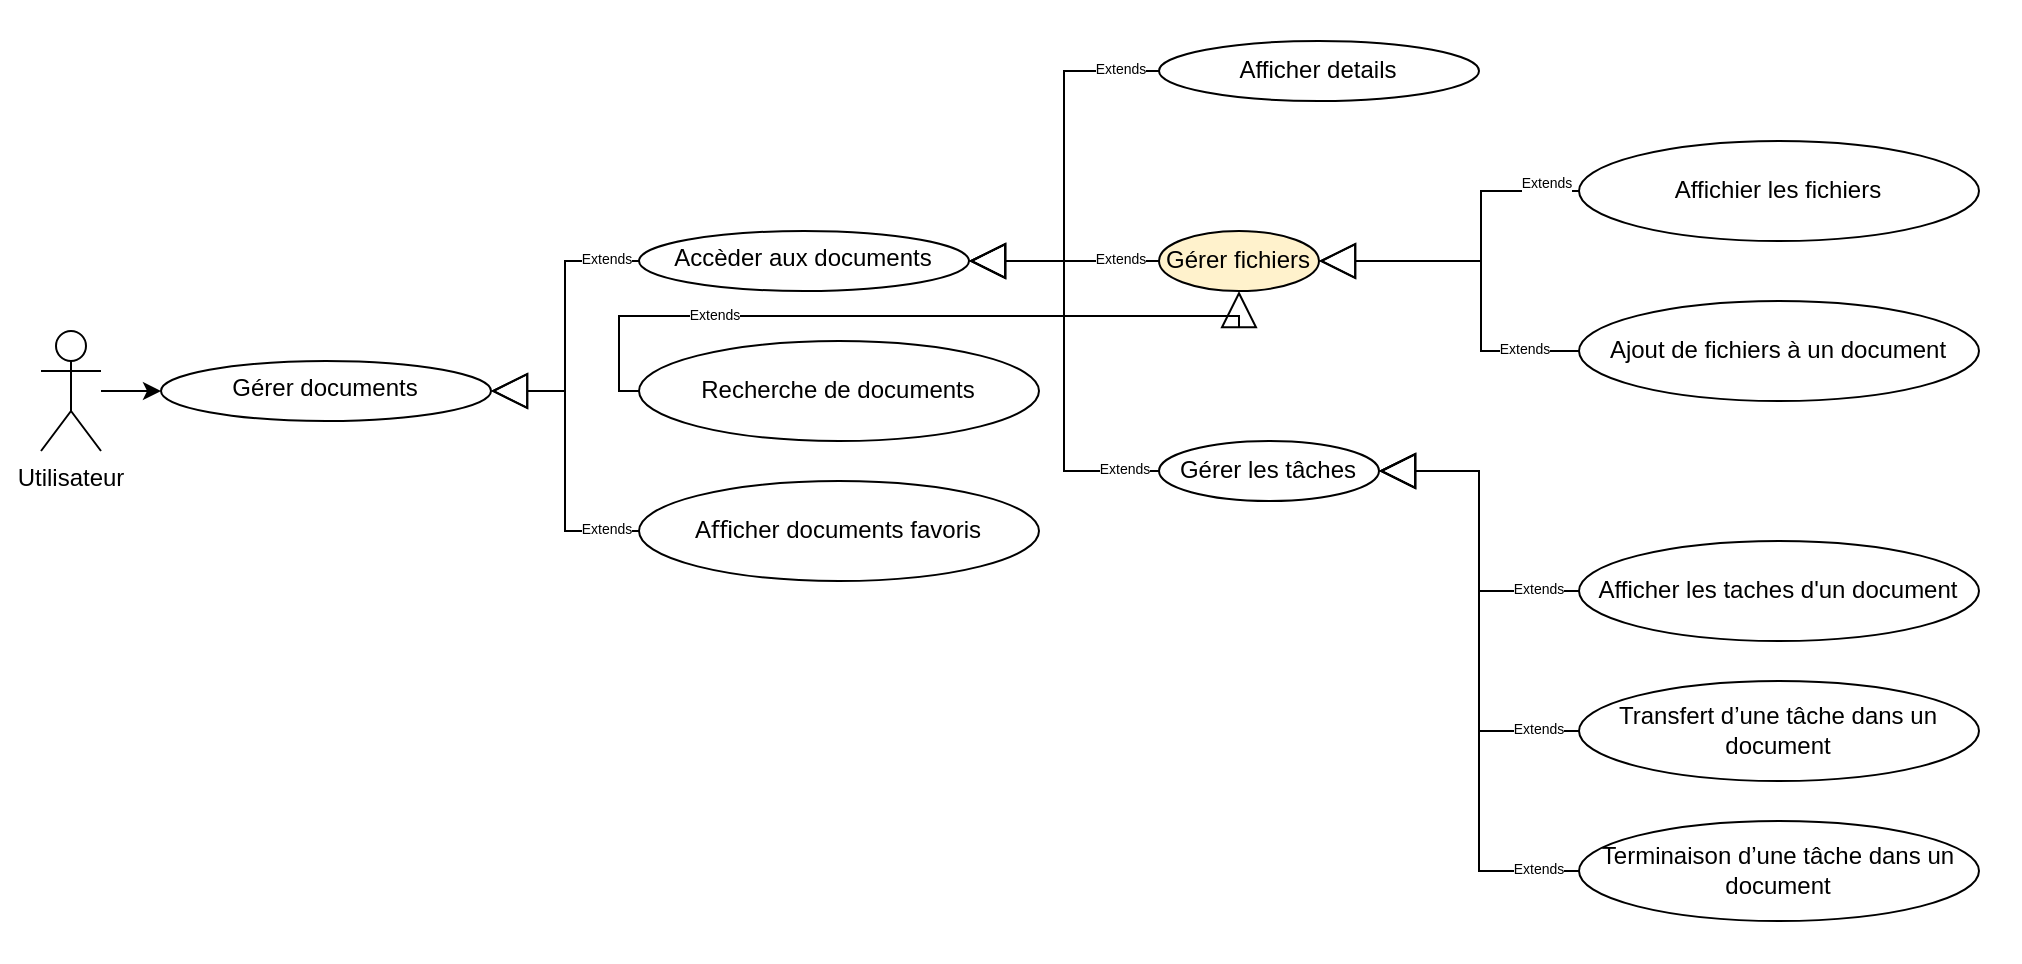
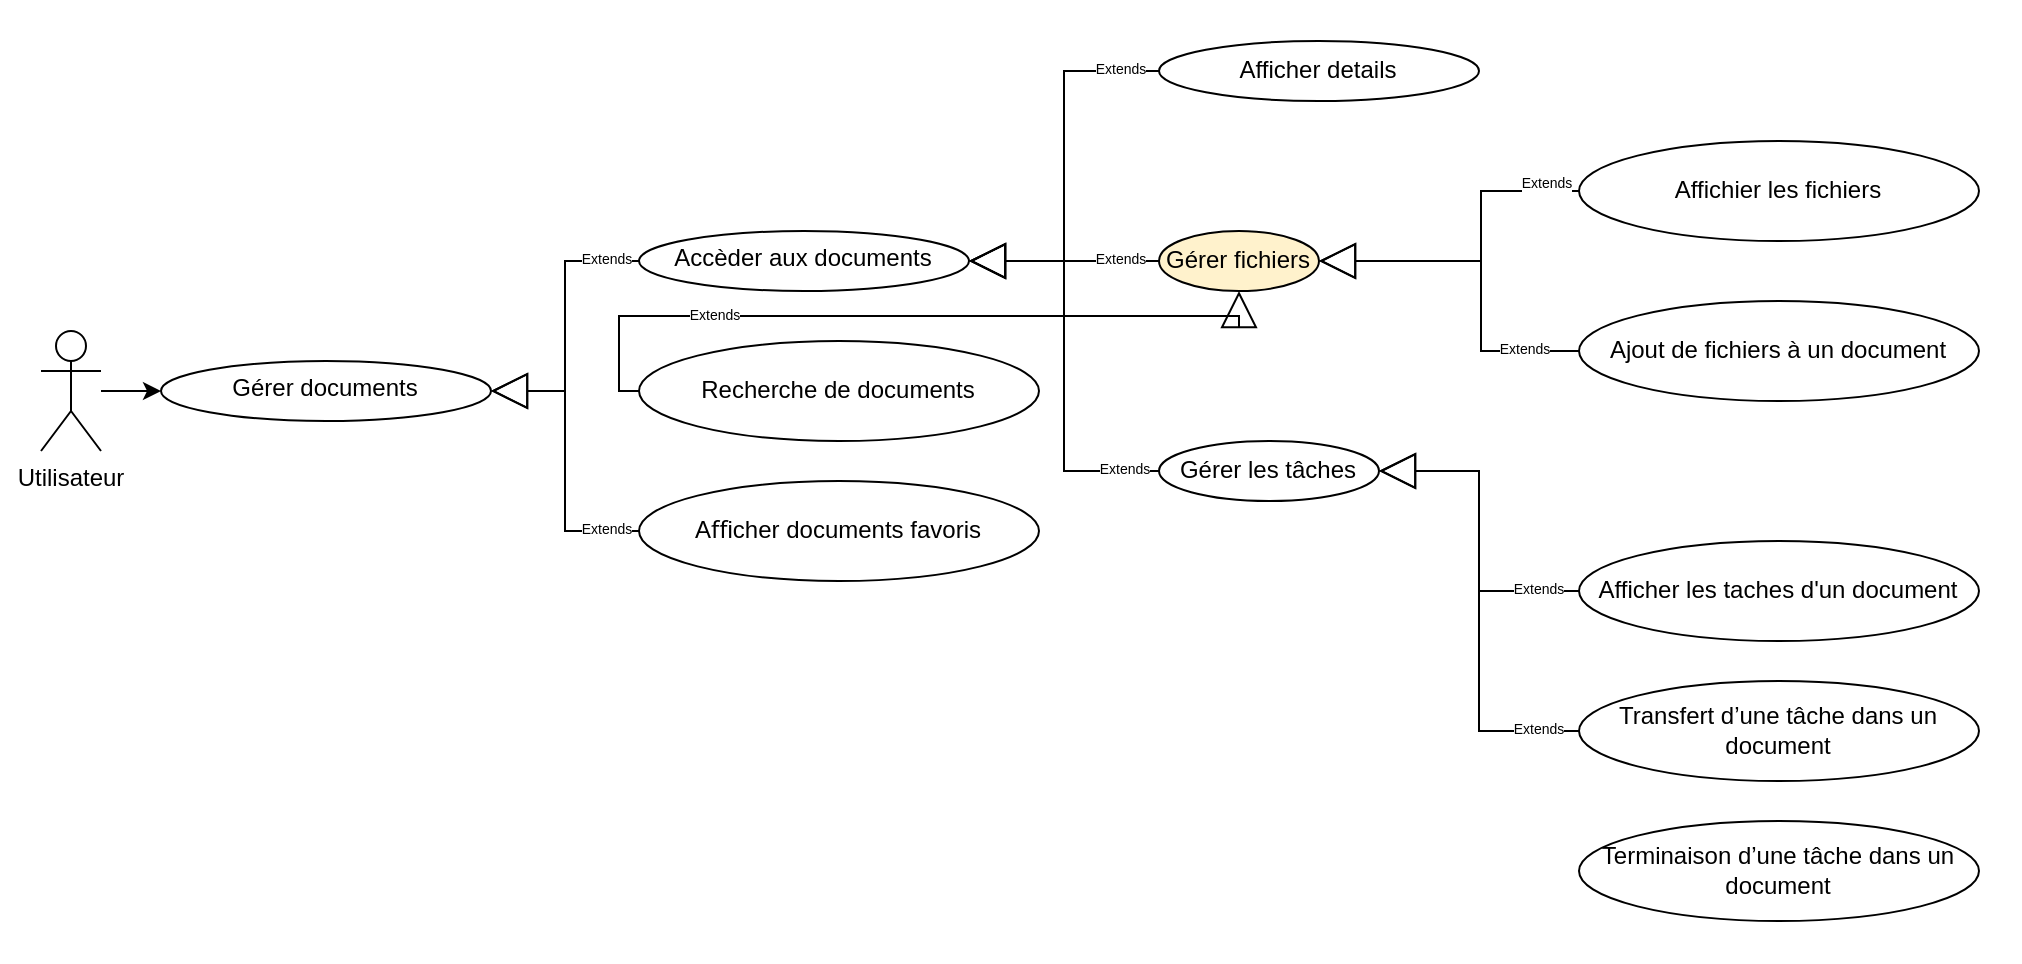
(1479, 853) -> none
